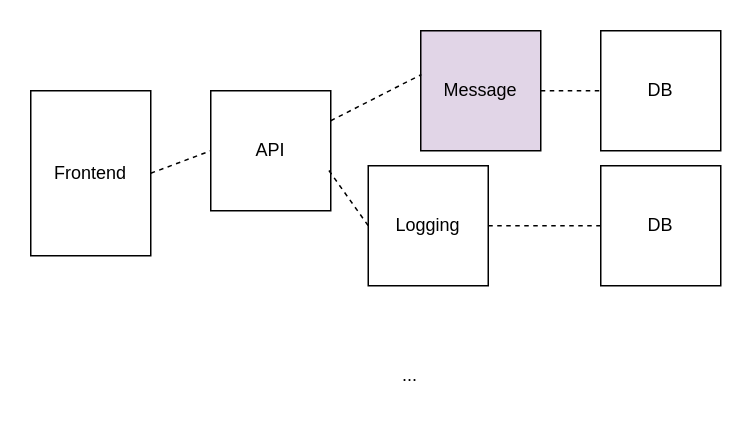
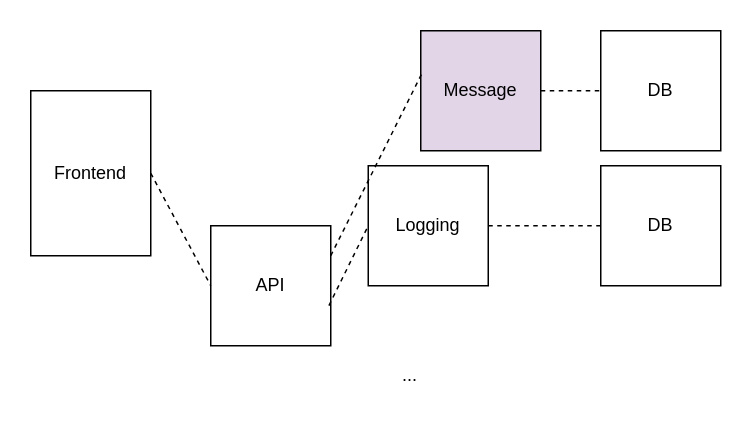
(271, 151) -> (271, 286)
